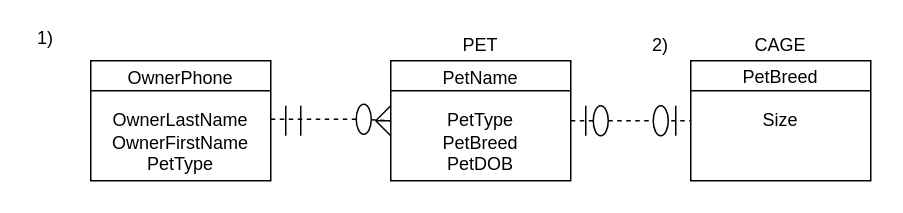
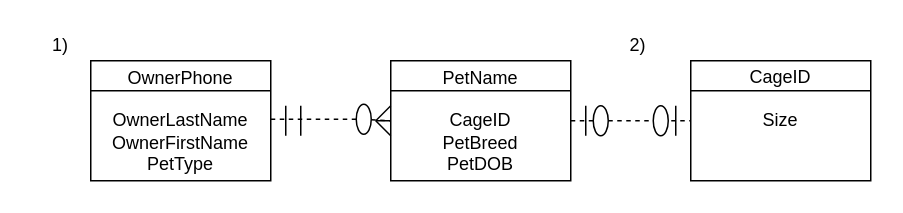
(46, 38) -> (61, 46)
(481, 46) -> none
(661, 46) -> (638, 46)
(781, 46) -> none
(781, 98) -> (781, 98)
(481, 121) -> (481, 121)
